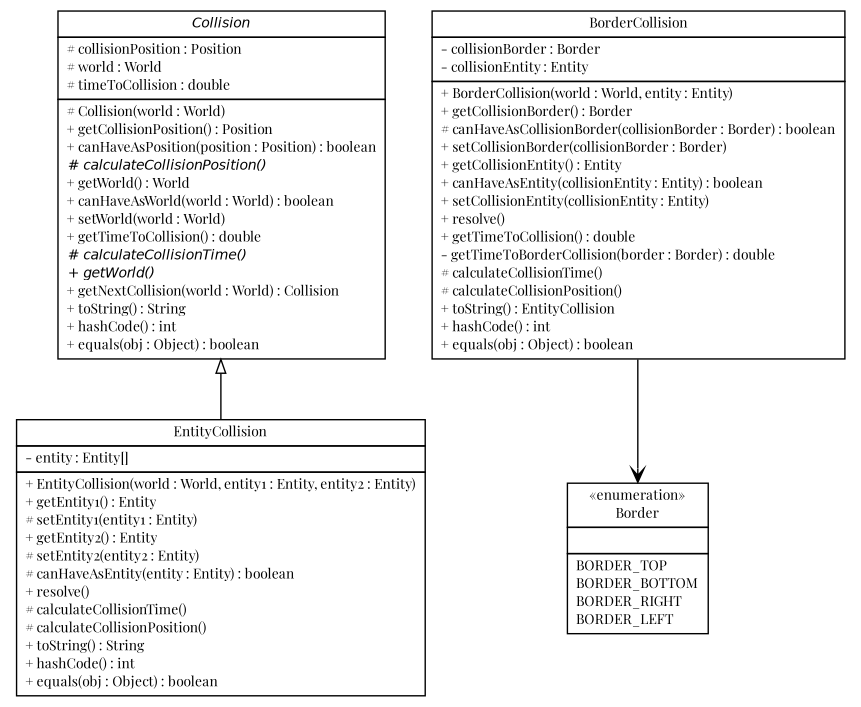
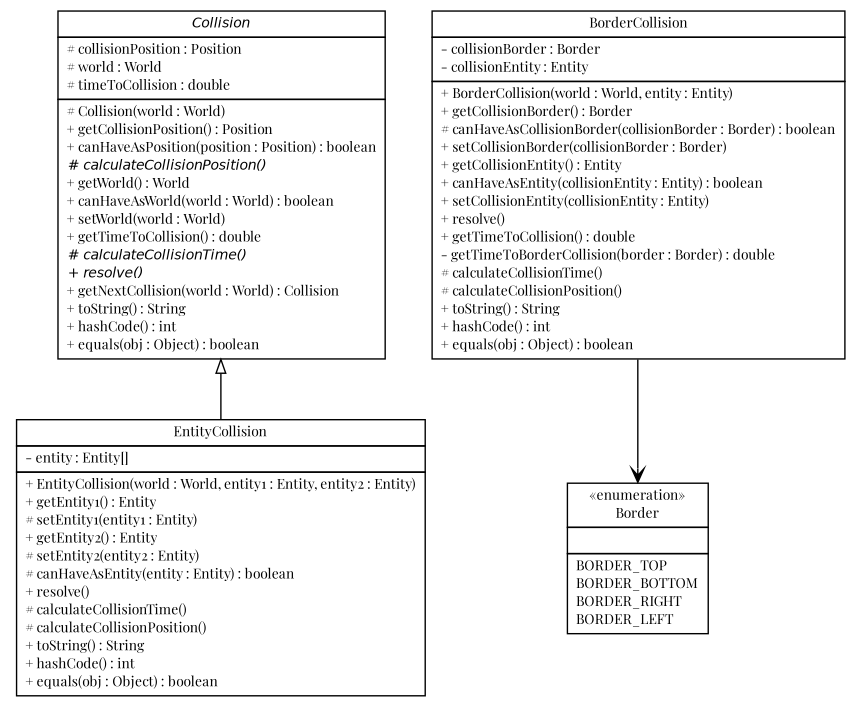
(112, 273) -> (106, 273)
(528, 309) -> (500, 309)
